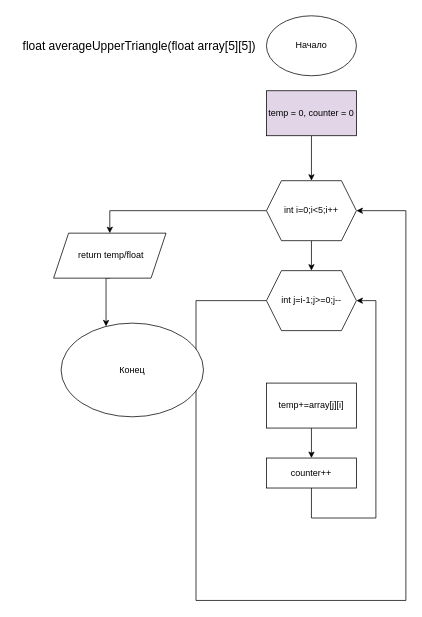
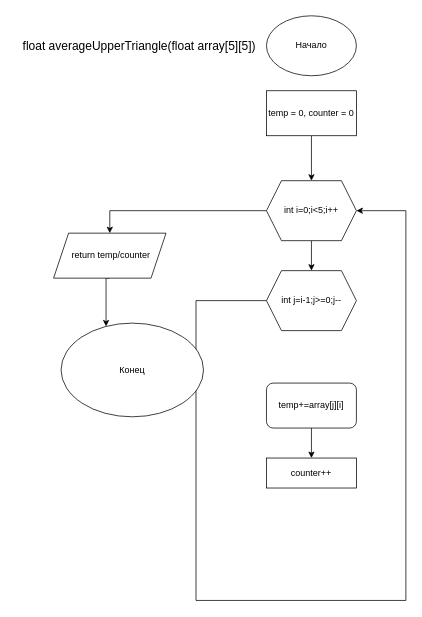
(312, 113) -> (312, 113)
(110, 255) -> (110, 255)
(312, 405) -> (312, 405)
(312, 503) -> none
